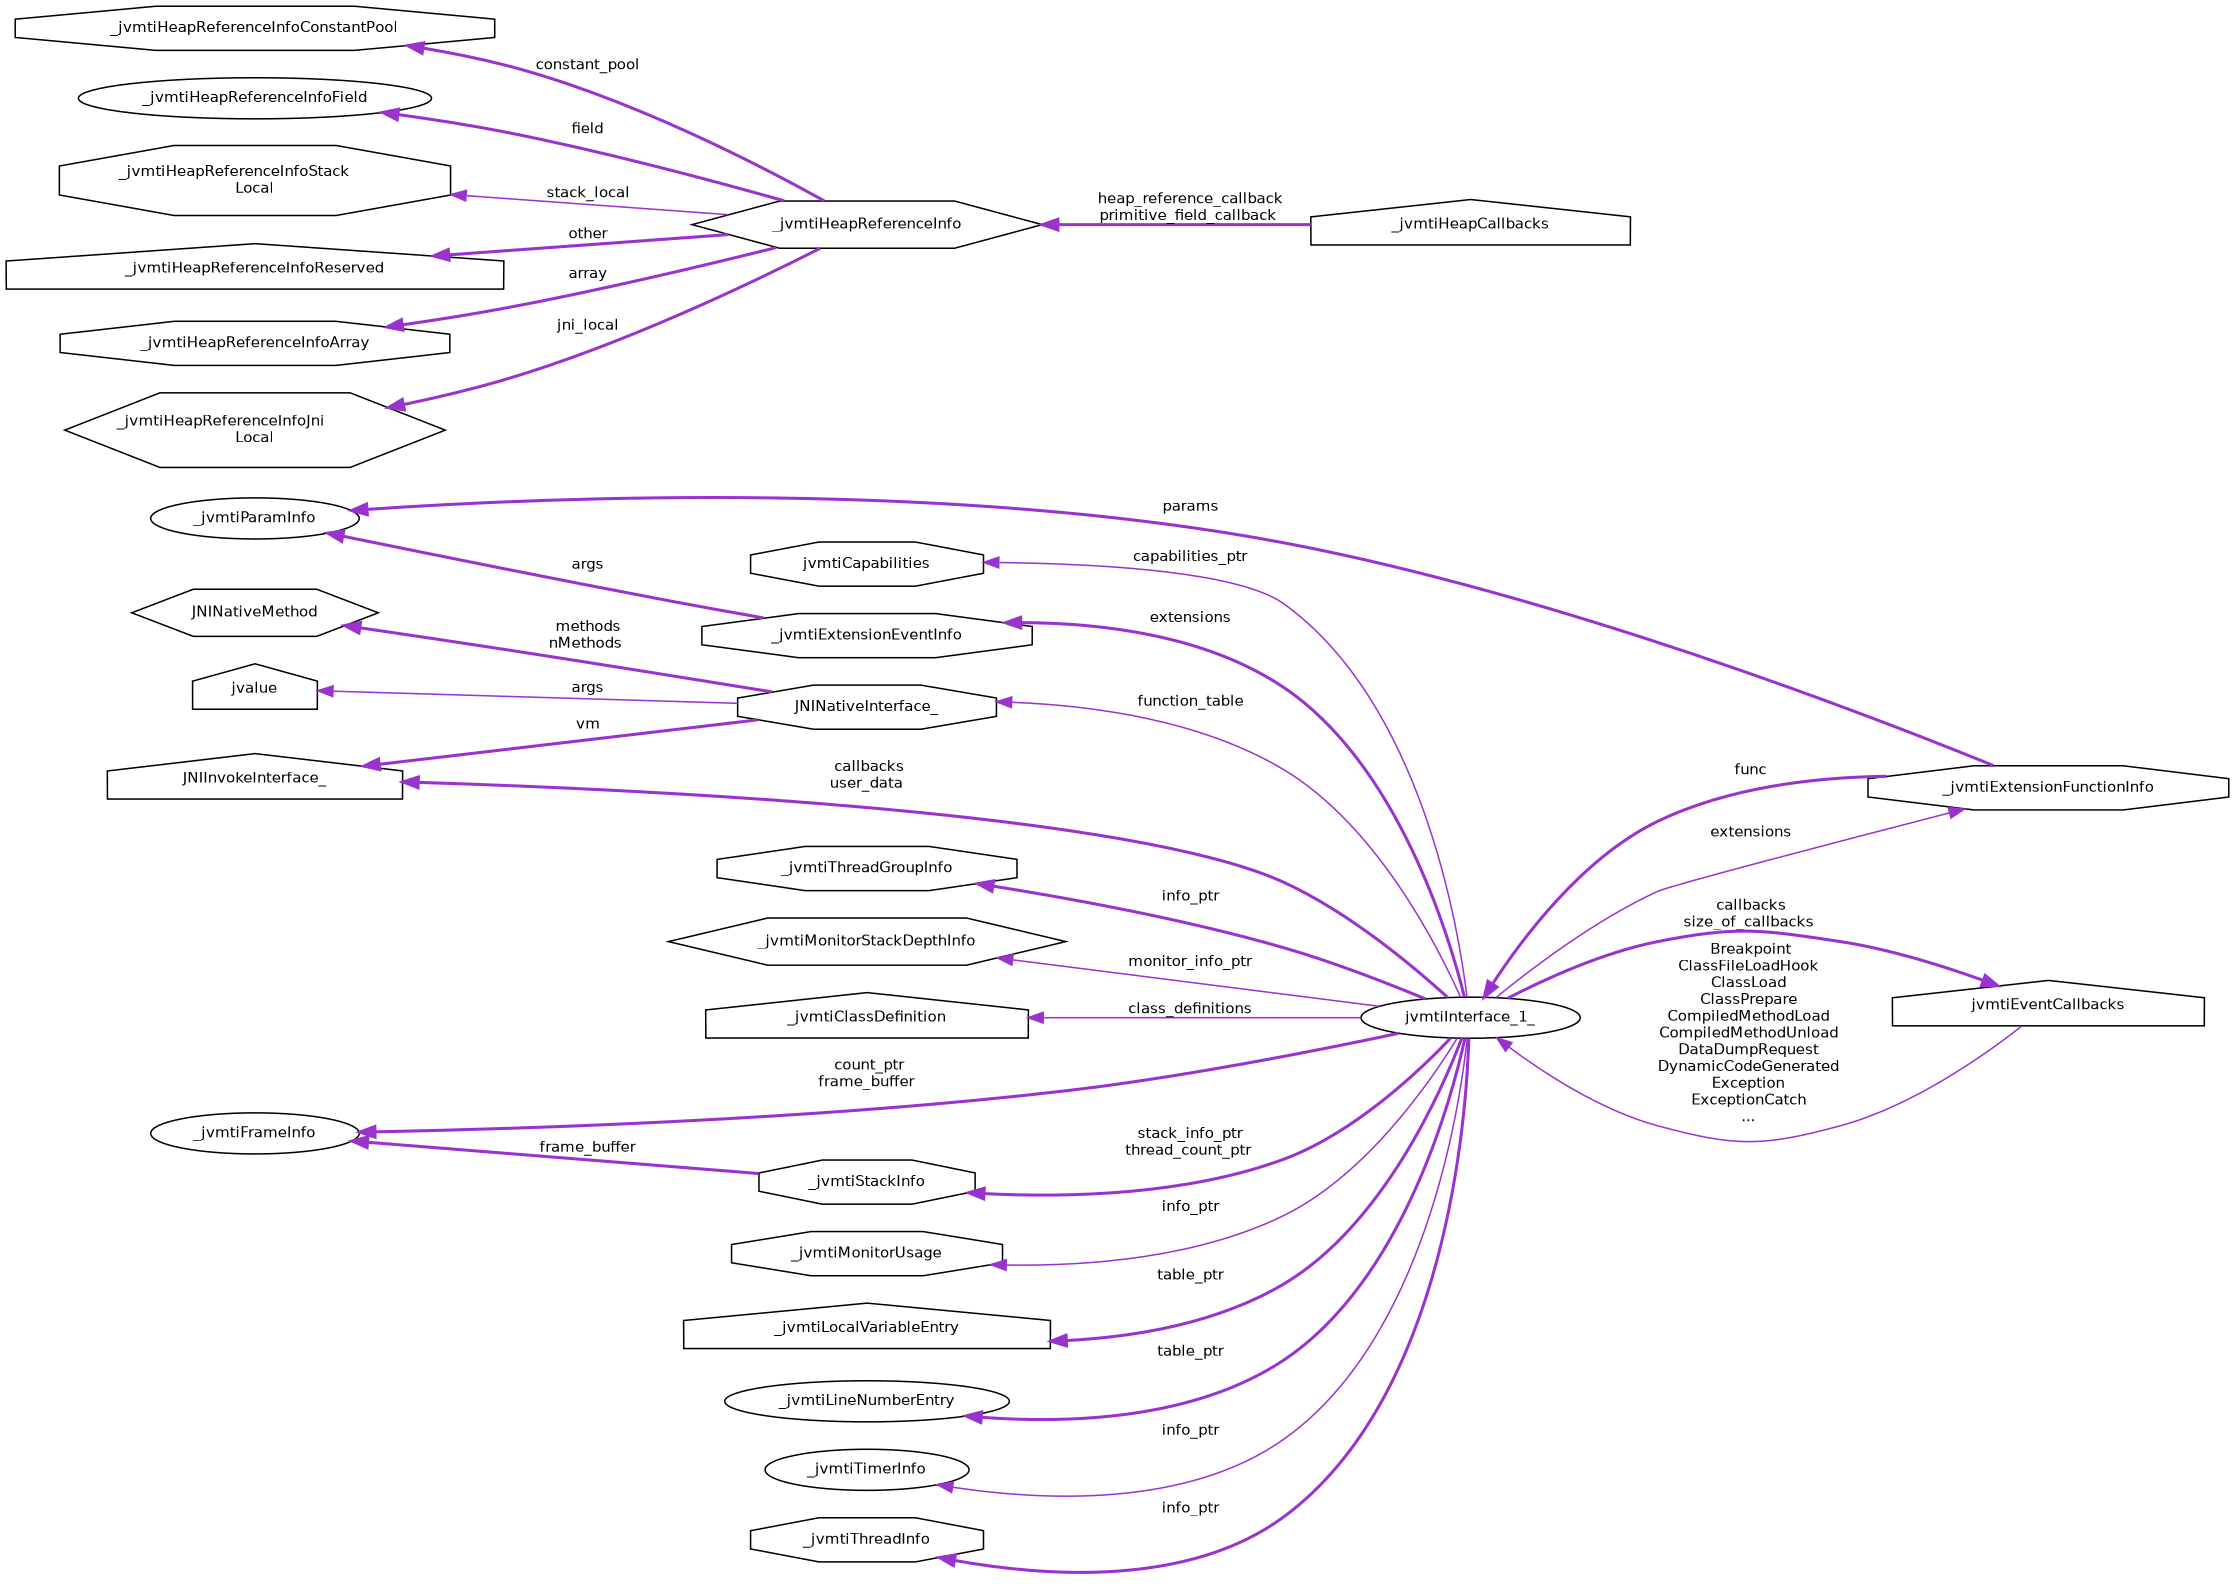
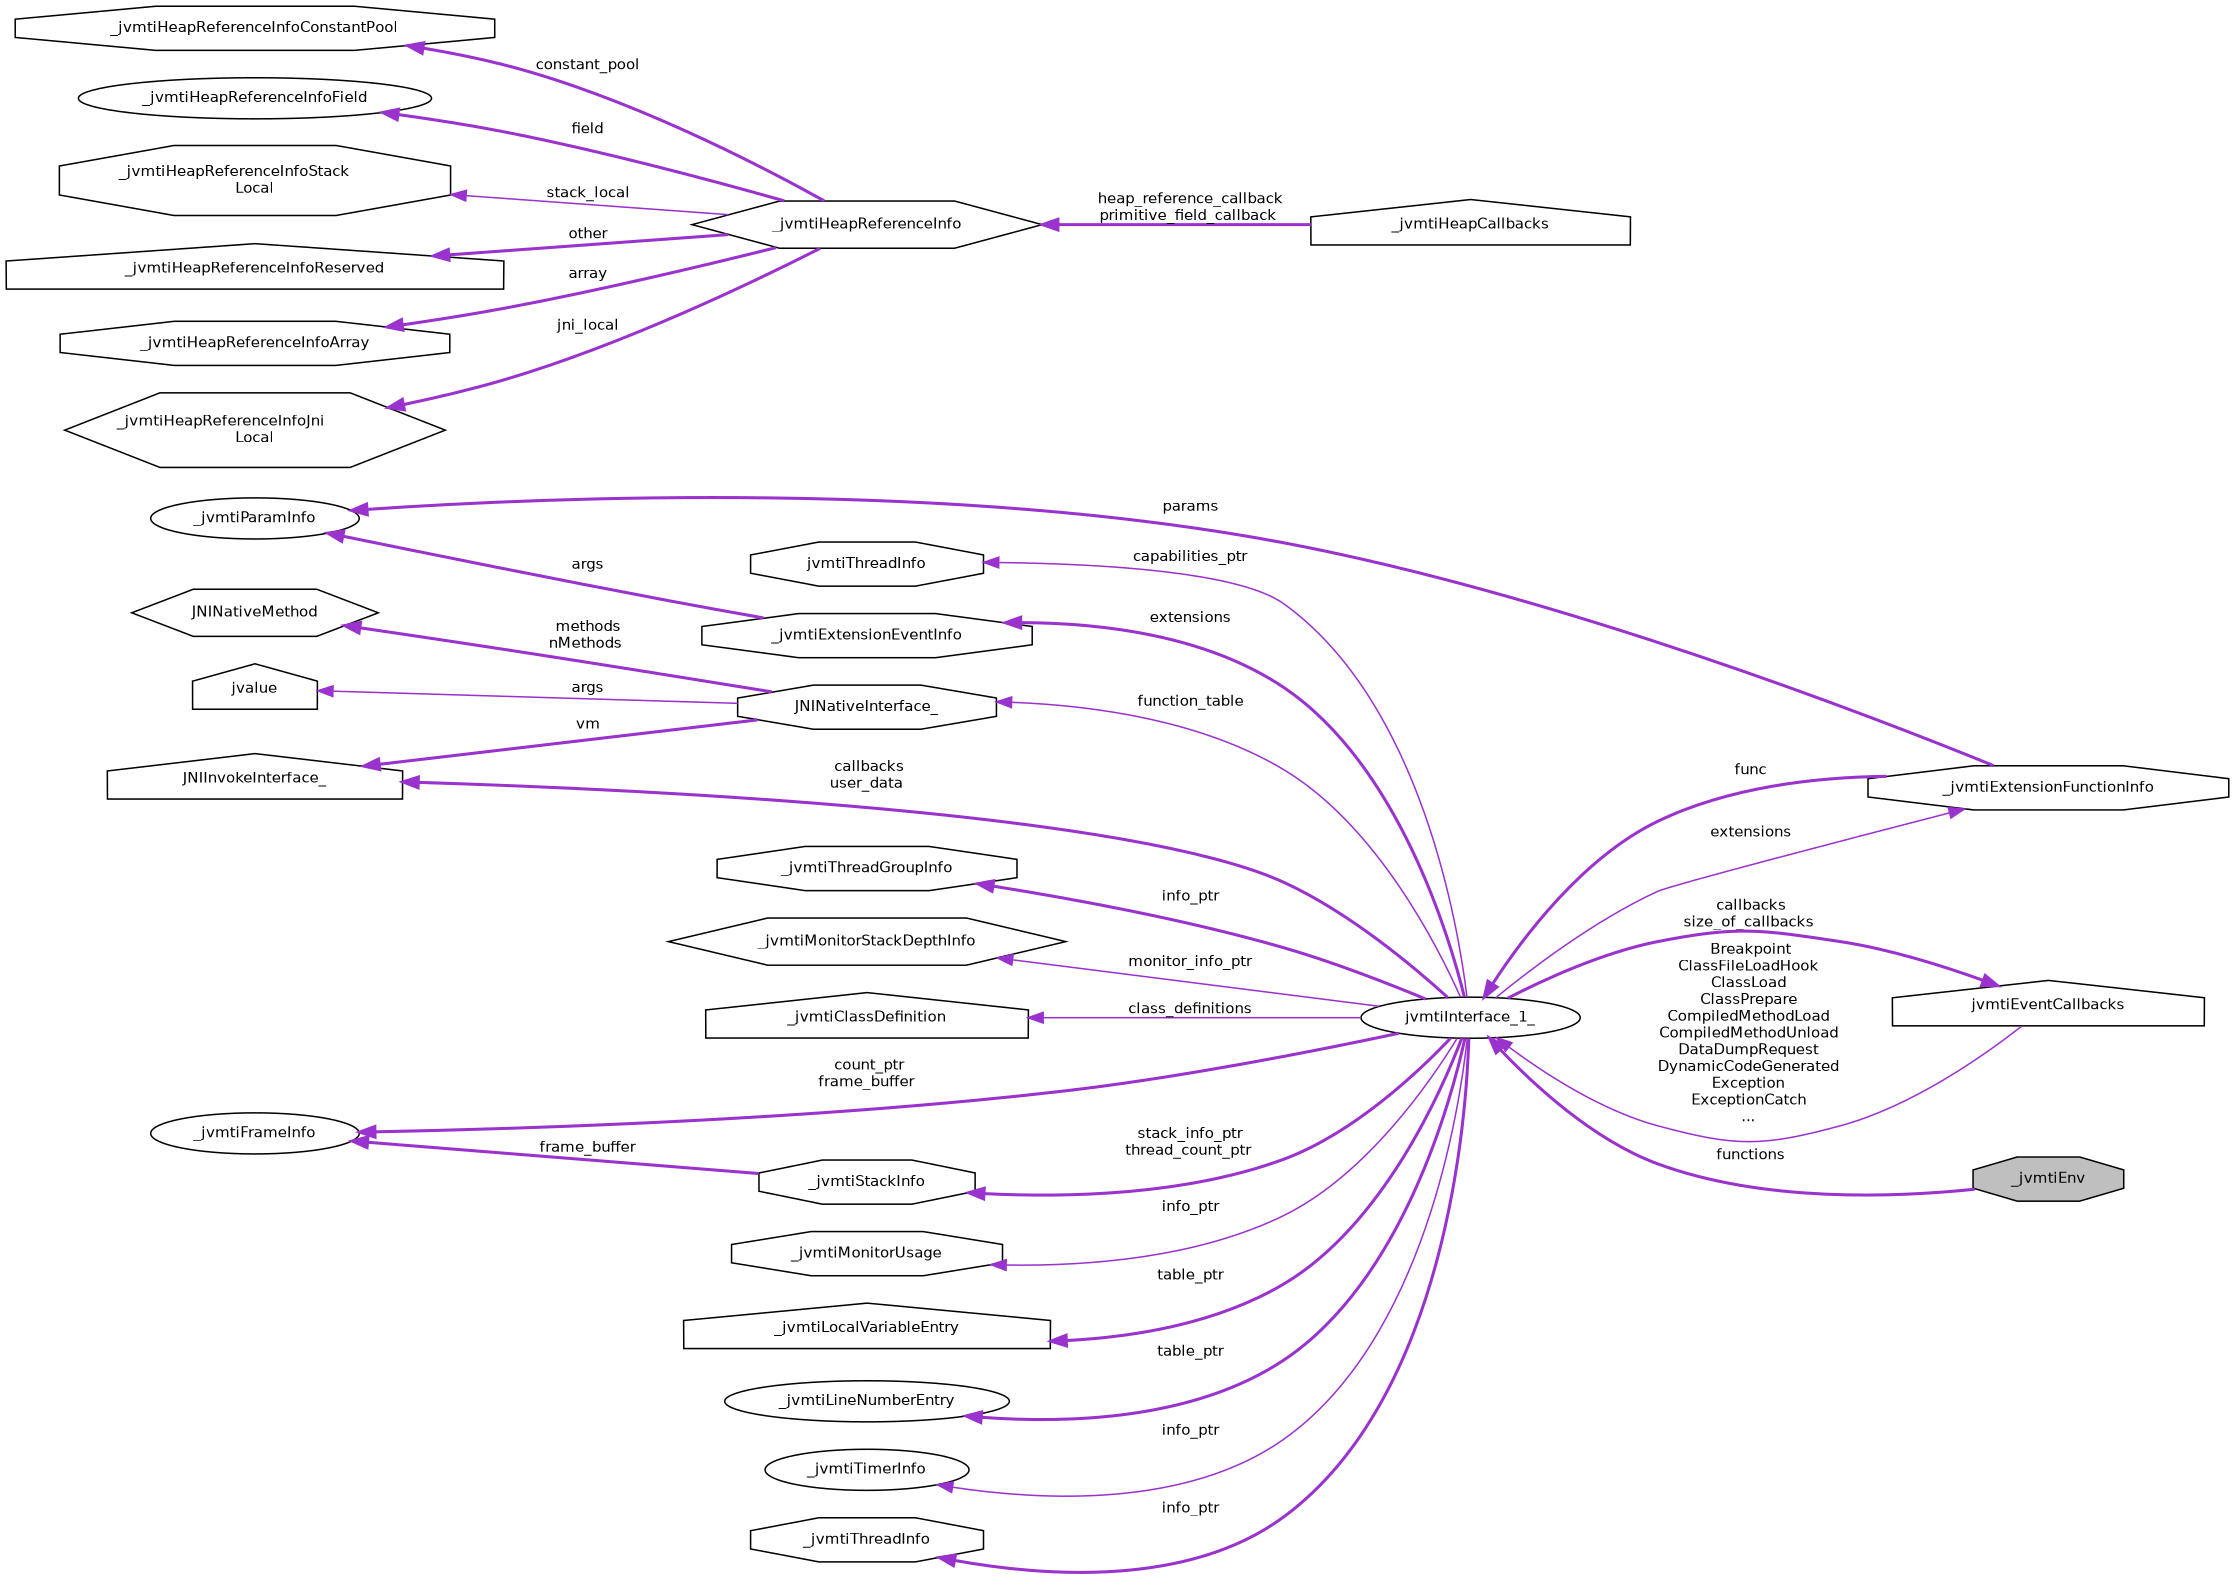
(867, 564) -> (867, 564)
none -> (2048, 1179)
